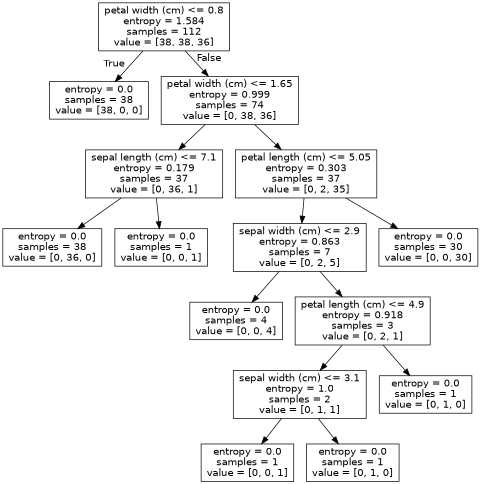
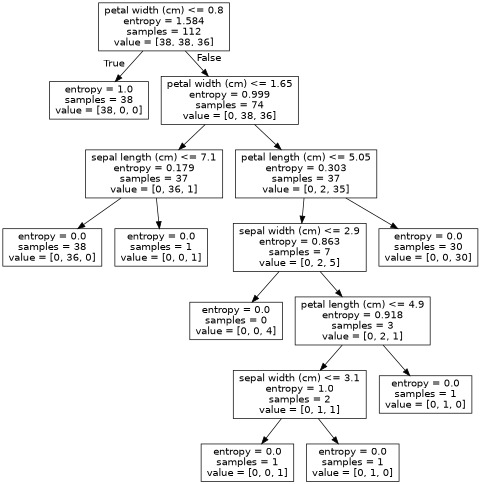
(99, 100) -> (99, 100)
(236, 321) -> (236, 321)
